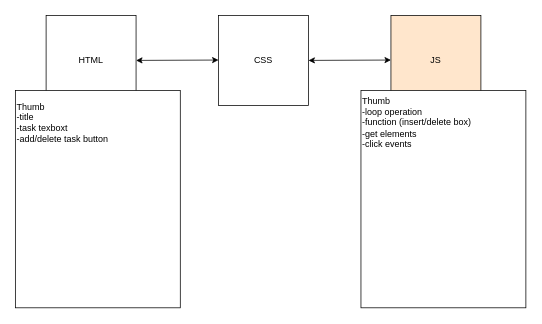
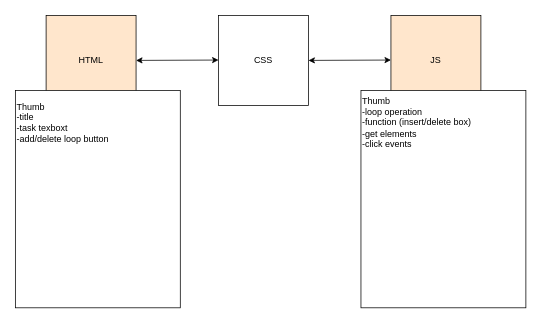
(91, 60) -> (91, 60)
(71, 123) -> (70, 123)
